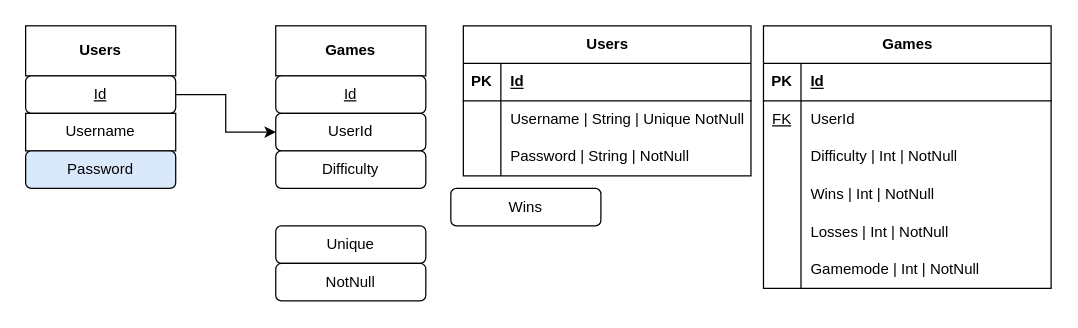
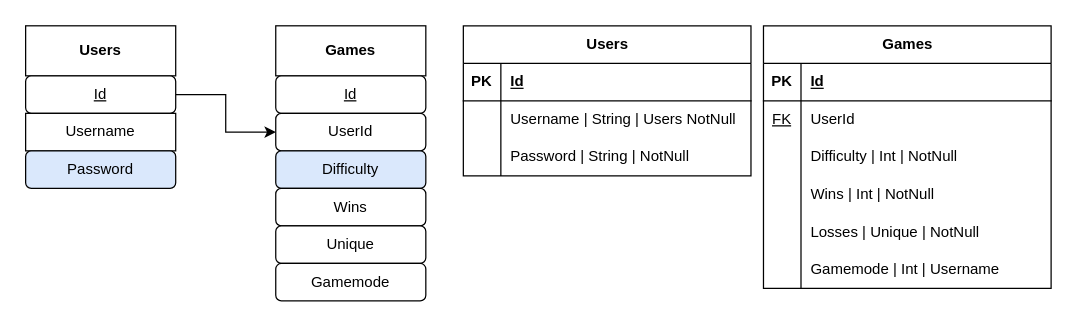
(631, 119) -> (630, 119)
(351, 169) -> (351, 169)
(526, 207) -> (351, 207)
(887, 232) -> (898, 232)
(896, 269) -> (904, 269)
(351, 282) -> (351, 282)
